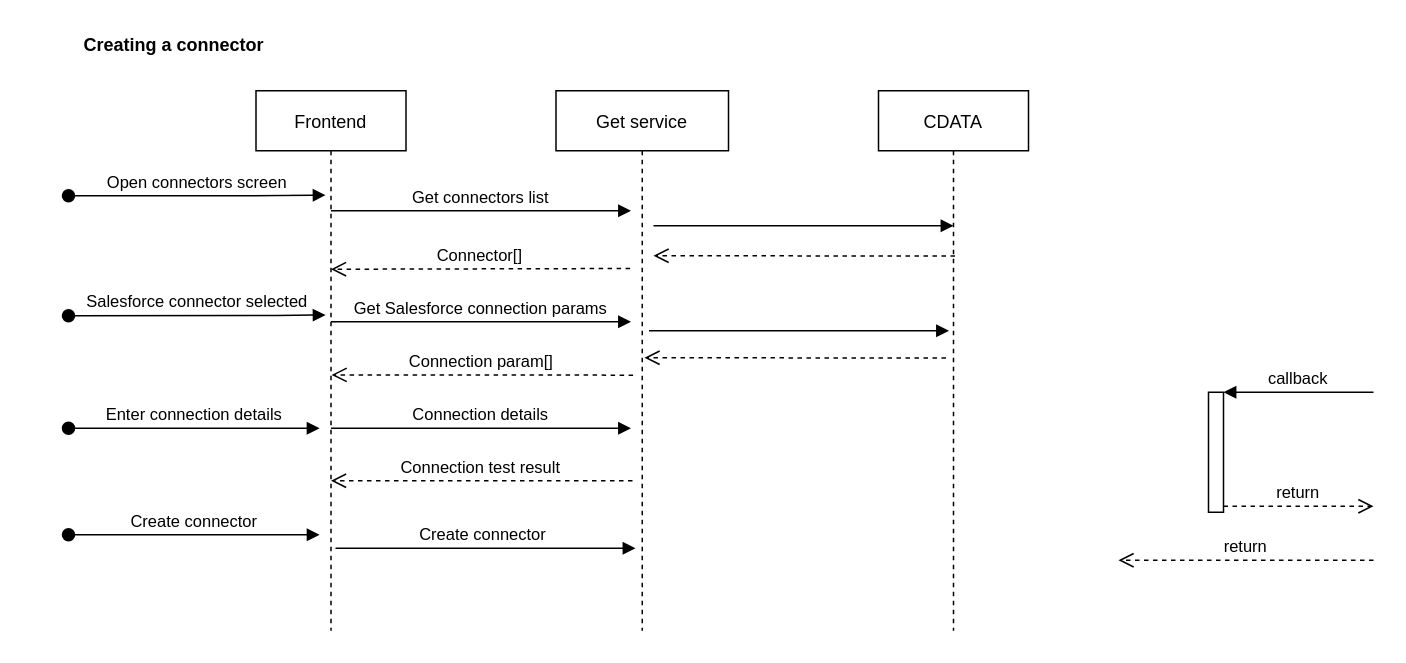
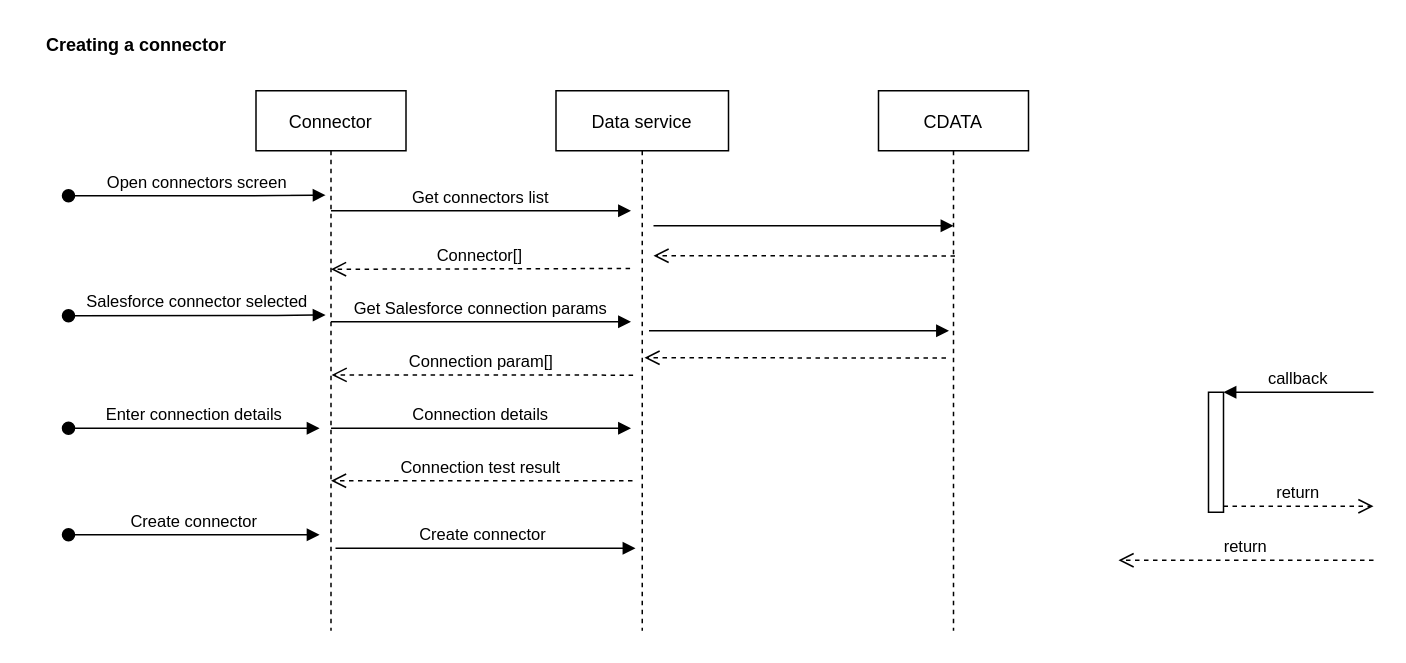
(173, 46) -> (136, 46)
(330, 122) -> (330, 122)
(641, 122) -> (641, 122)
